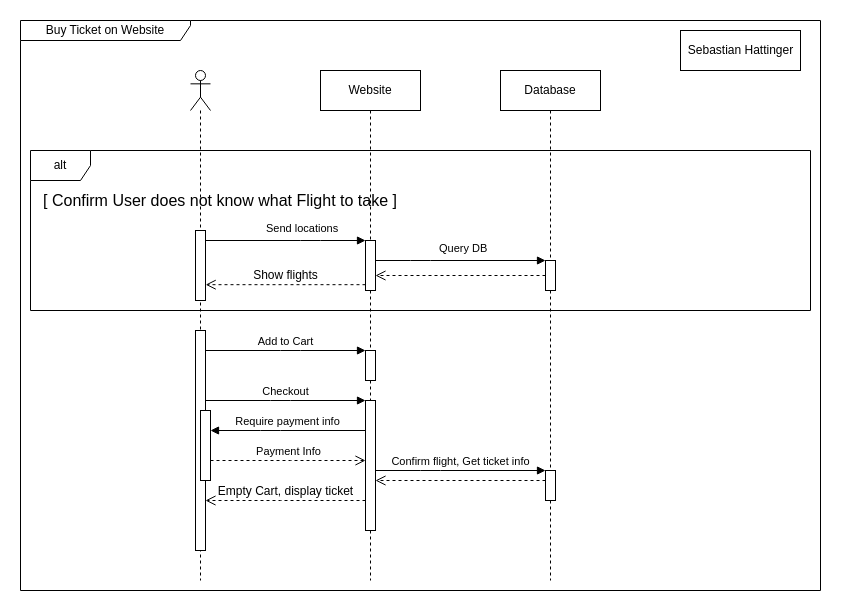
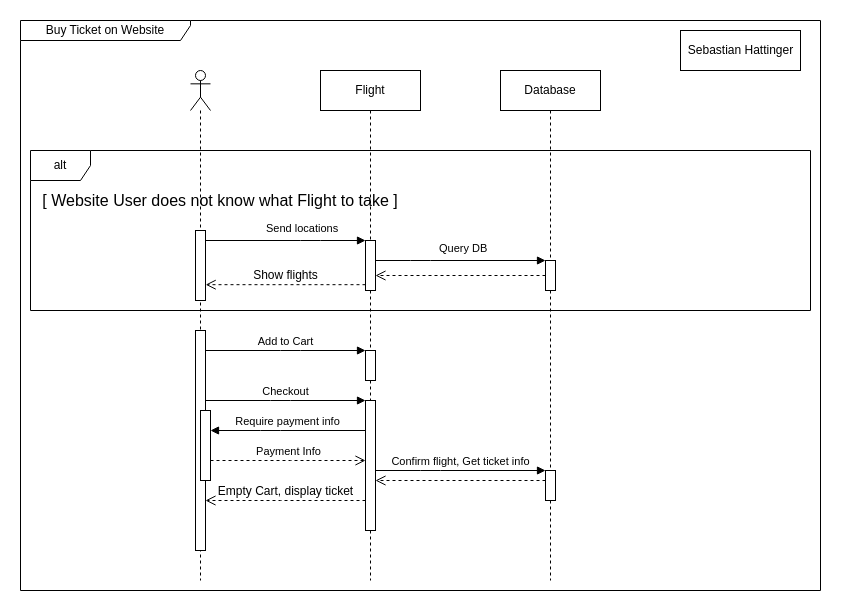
(371, 91) -> (371, 91)
(221, 201) -> (221, 201)
